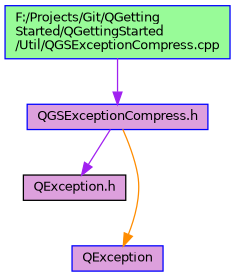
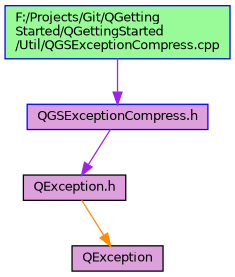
(138, 181) -> (93, 218)
(118, 258) -> (118, 258)
